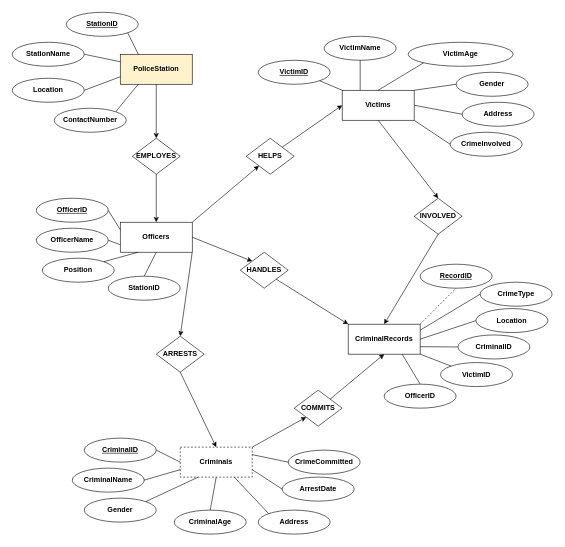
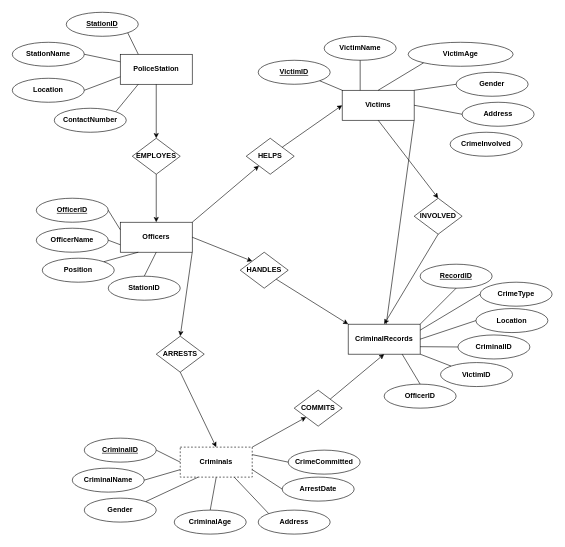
(156, 69) -> (156, 69)
(432, 132) -> (401, 217)
(438, 306) -> (438, 306)
